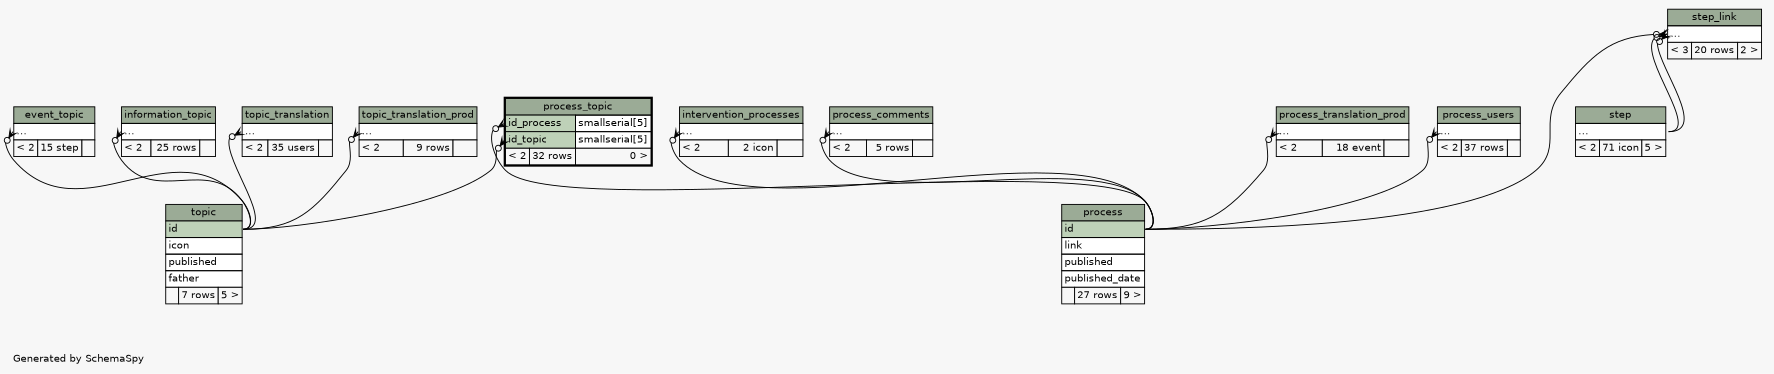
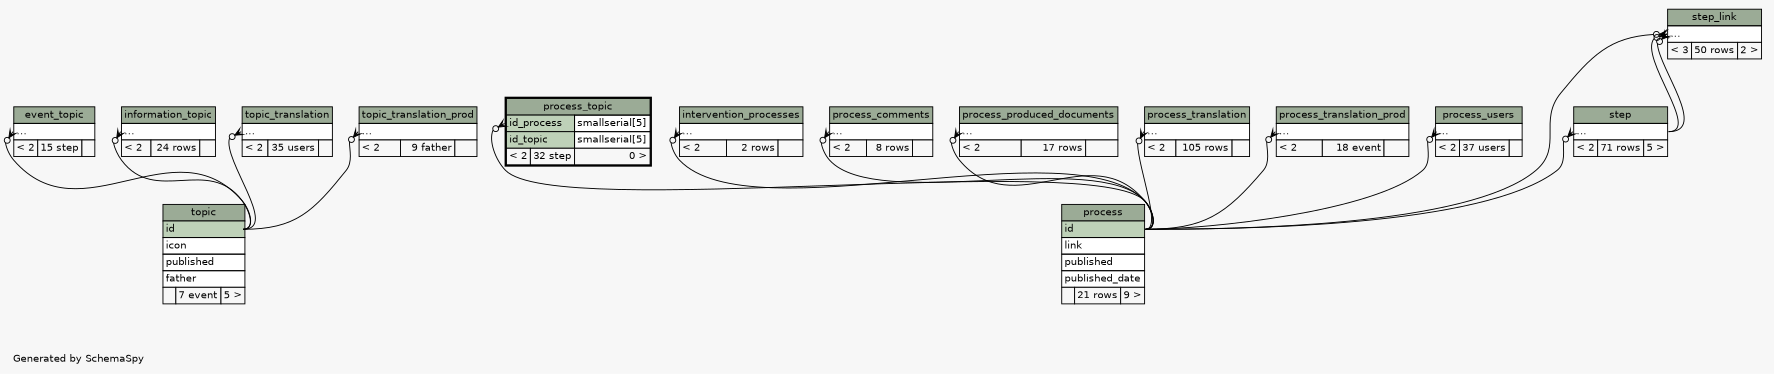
(1715, 50) -> (1715, 50)
none -> (1039, 132)
none -> (1197, 132)
(177, 148) -> (177, 148)
(433, 148) -> (432, 148)
(759, 148) -> (758, 148)
(893, 148) -> (893, 148)
(1484, 148) -> (1484, 148)
(1621, 148) -> (1621, 148)
(552, 156) -> (552, 156)
(381, 211) -> none
none -> (1371, 220)
(198, 295) -> (198, 295)
(1098, 295) -> (1098, 295)
